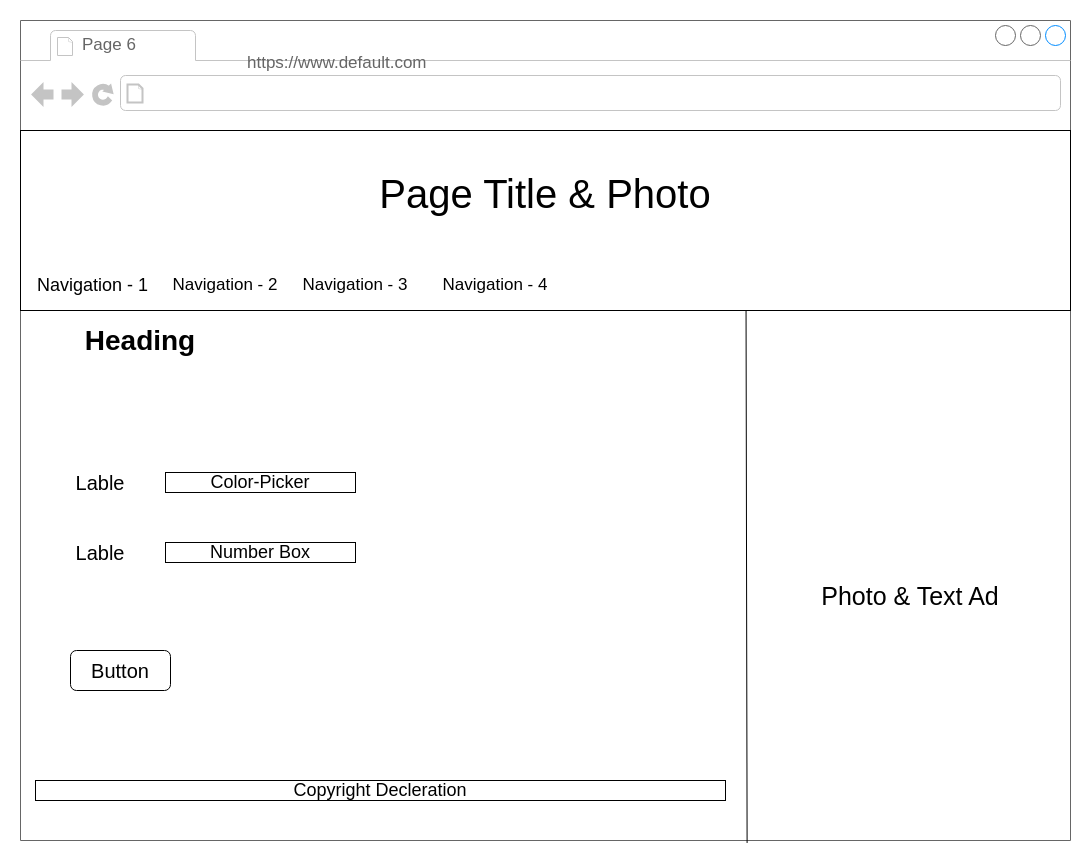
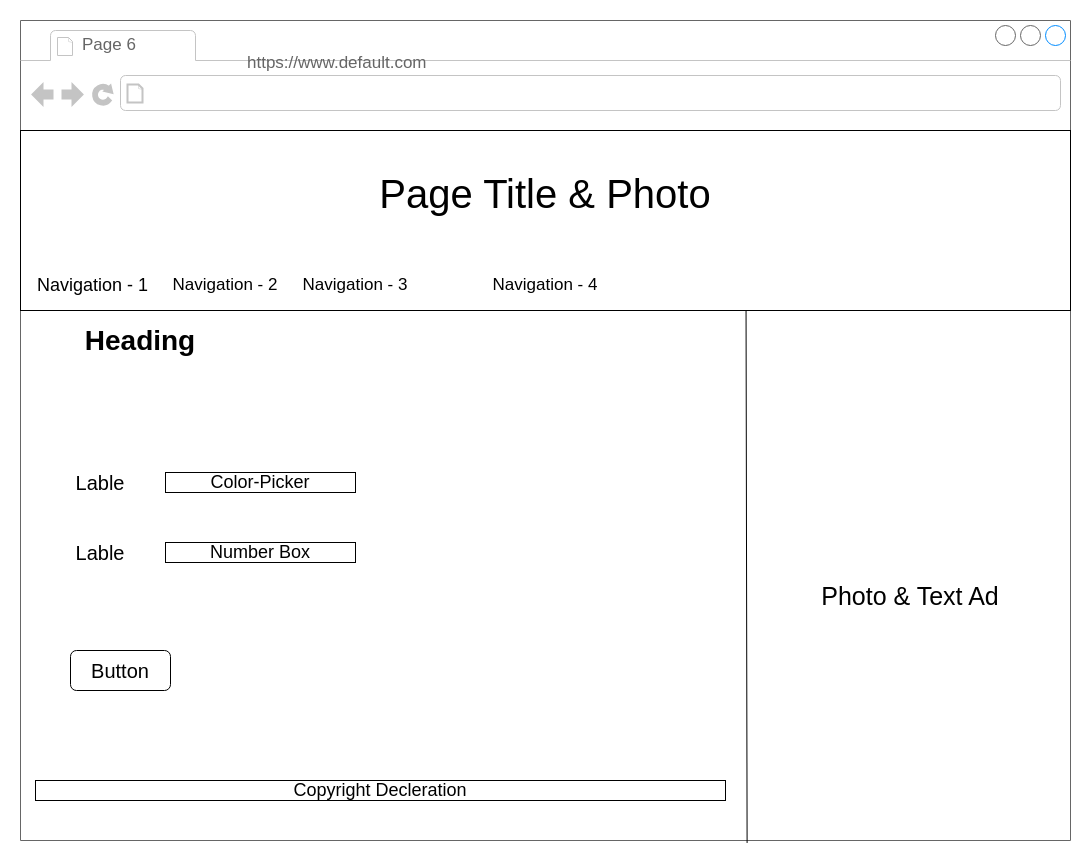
(496, 286) -> (546, 286)
